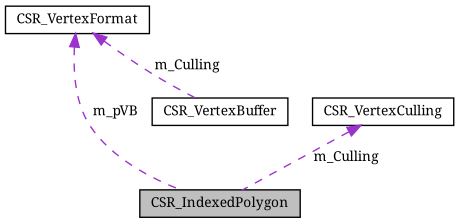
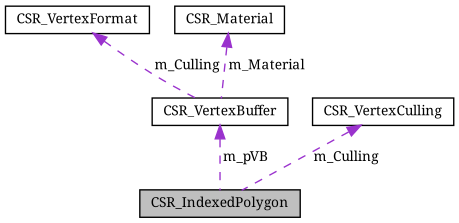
none -> (230, 20)
(100, 139) -> (220, 165)
